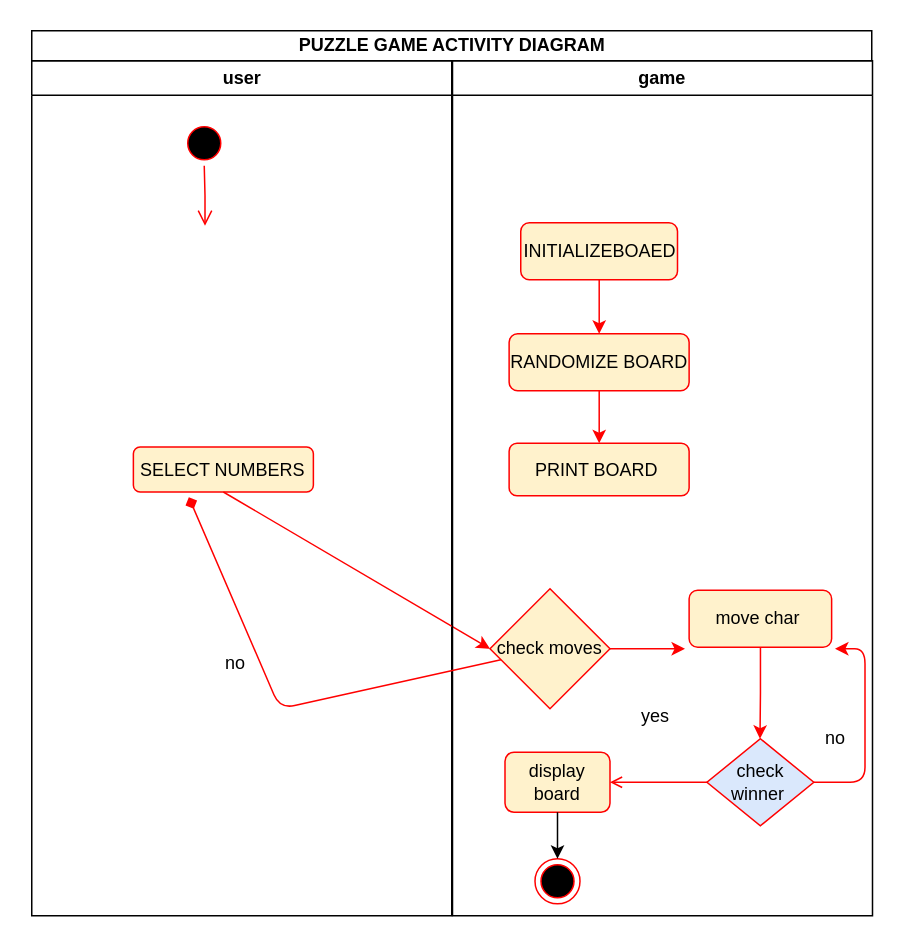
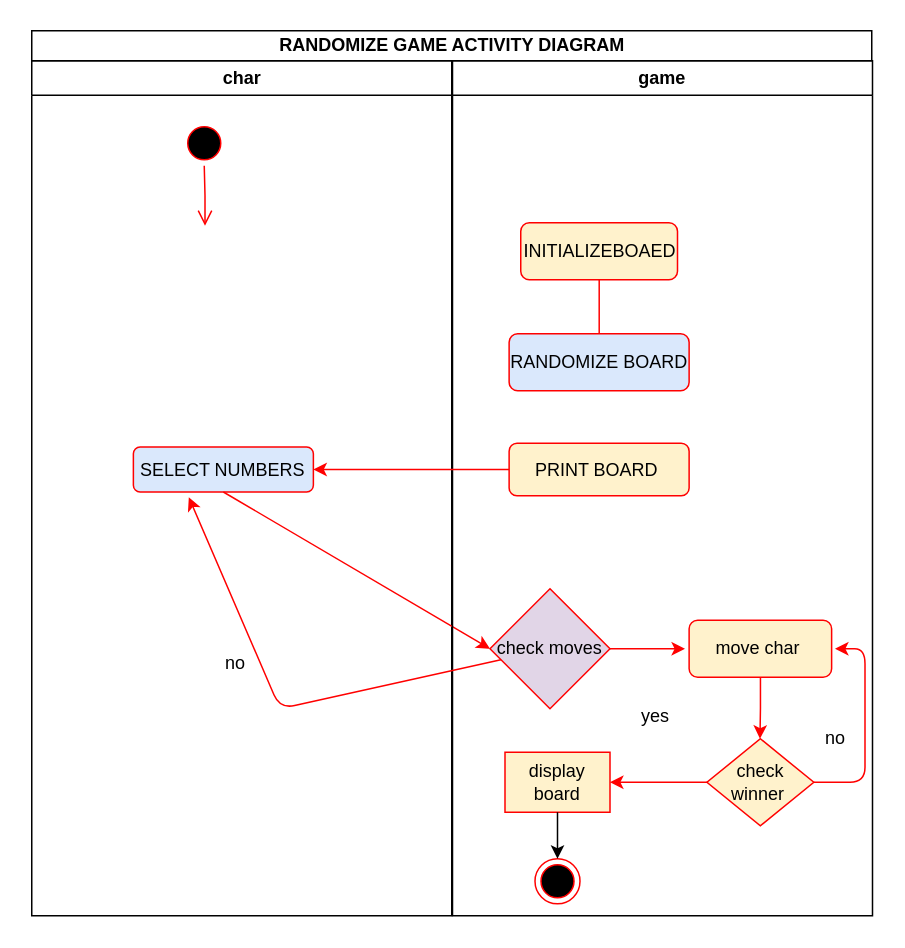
(452, 46) -> (452, 46)
(242, 79) -> (242, 79)
(599, 322) -> (599, 326)
(599, 362) -> (599, 362)
(599, 419) -> none
(223, 470) -> (223, 470)
none -> (416, 470)
(193, 508) -> (193, 507)
(760, 619) -> (760, 649)
(550, 649) -> (550, 649)
(557, 782) -> (557, 782)
(618, 782) -> (621, 782)
(760, 782) -> (760, 782)
